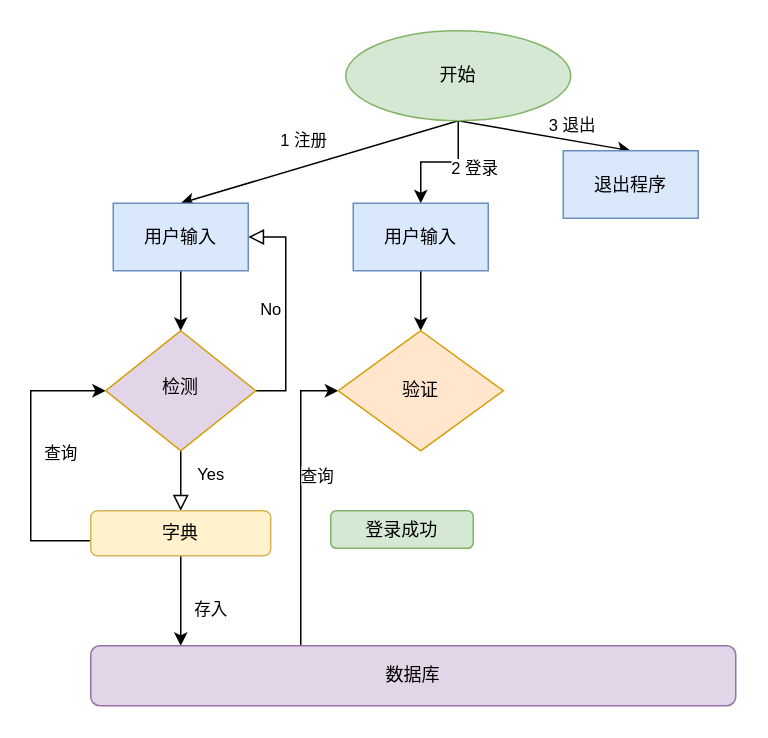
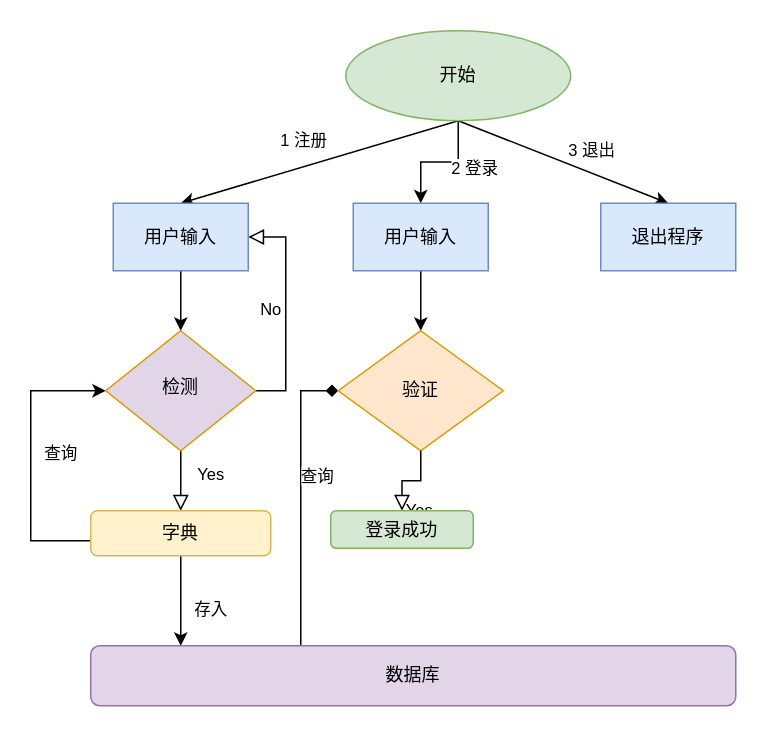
(631, 185) -> (668, 237)
(327, 391) -> (326, 391)
none -> (420, 481)
